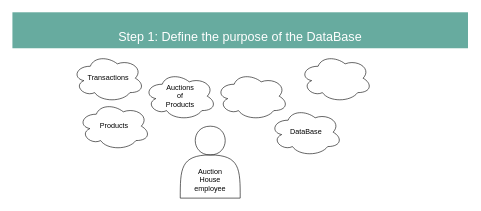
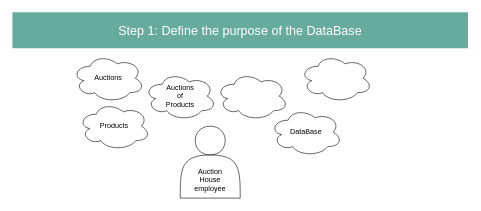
(240, 36) -> (240, 30)
(108, 78) -> (108, 78)
